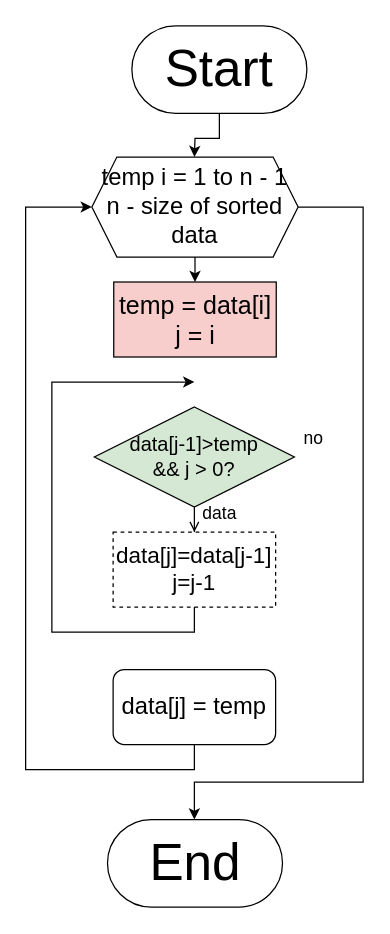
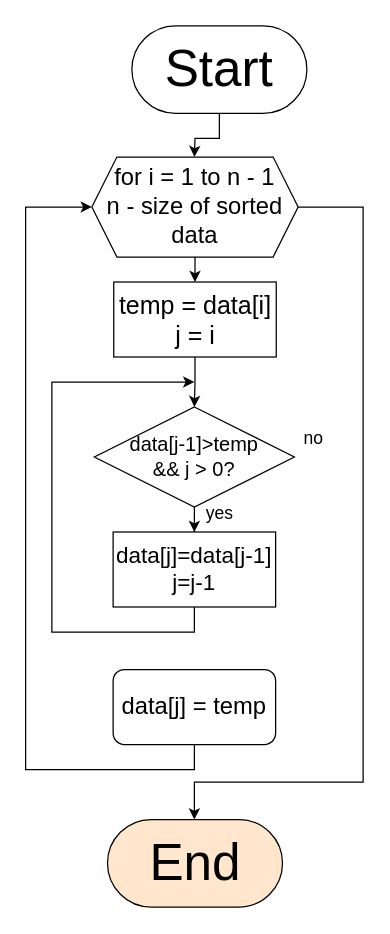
(195, 207) -> (195, 207)
(195, 319) -> (195, 319)
none -> (195, 378)
(194, 457) -> (194, 457)
(220, 513) -> (220, 513)
(194, 524) -> (194, 522)
(194, 569) -> (194, 569)
(195, 863) -> (195, 863)
